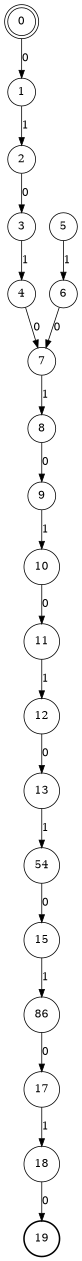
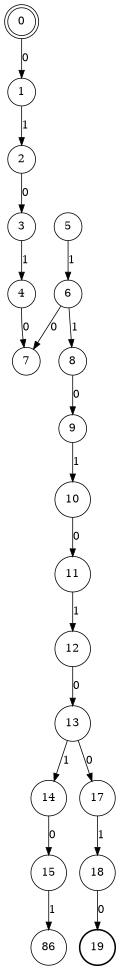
(42, 391) -> (70, 324)
(42, 865) -> (49, 798)
(42, 1048) -> (84, 757)
